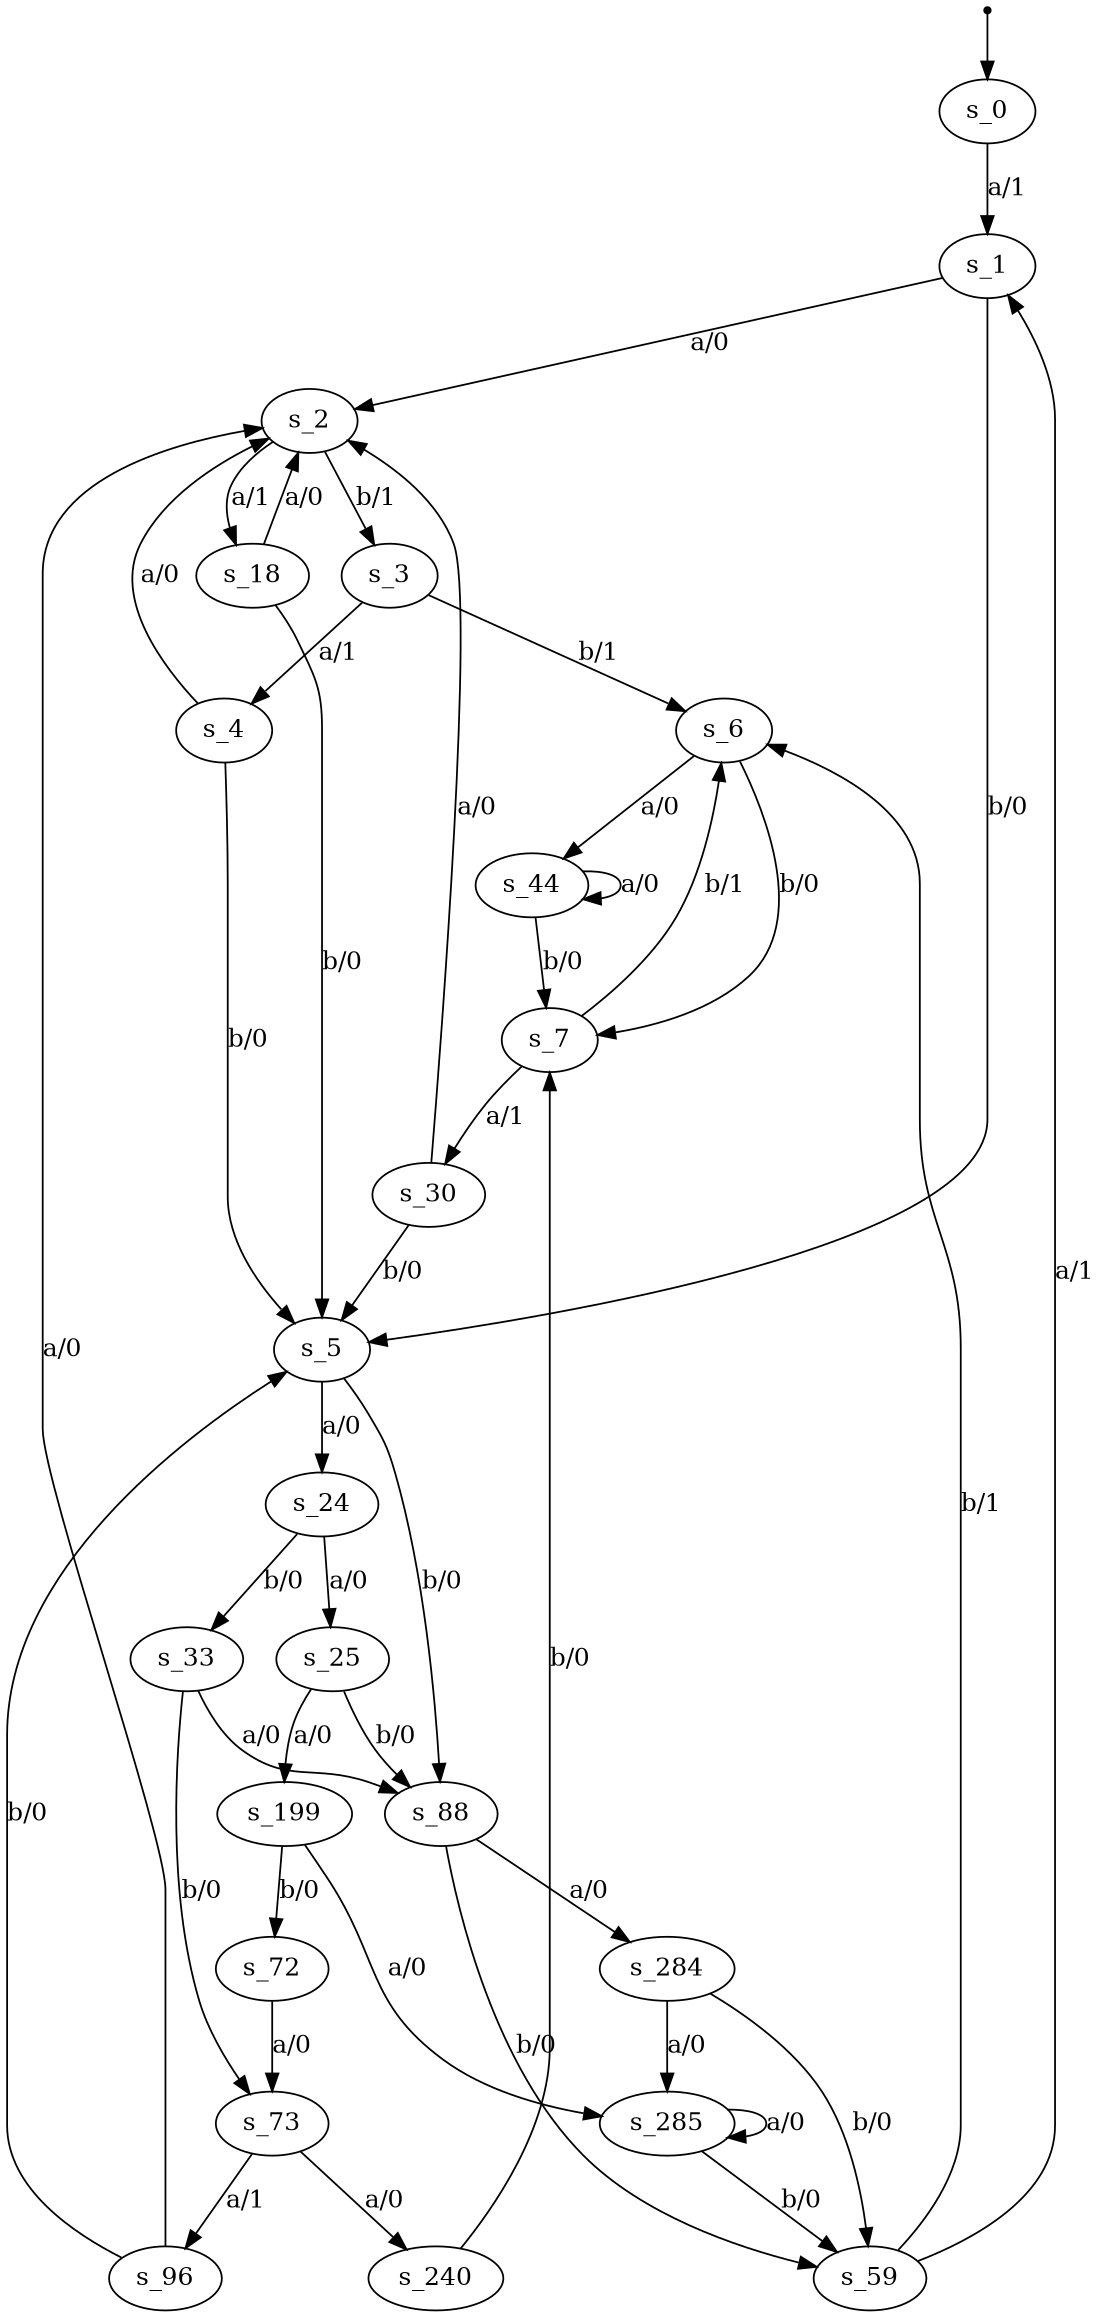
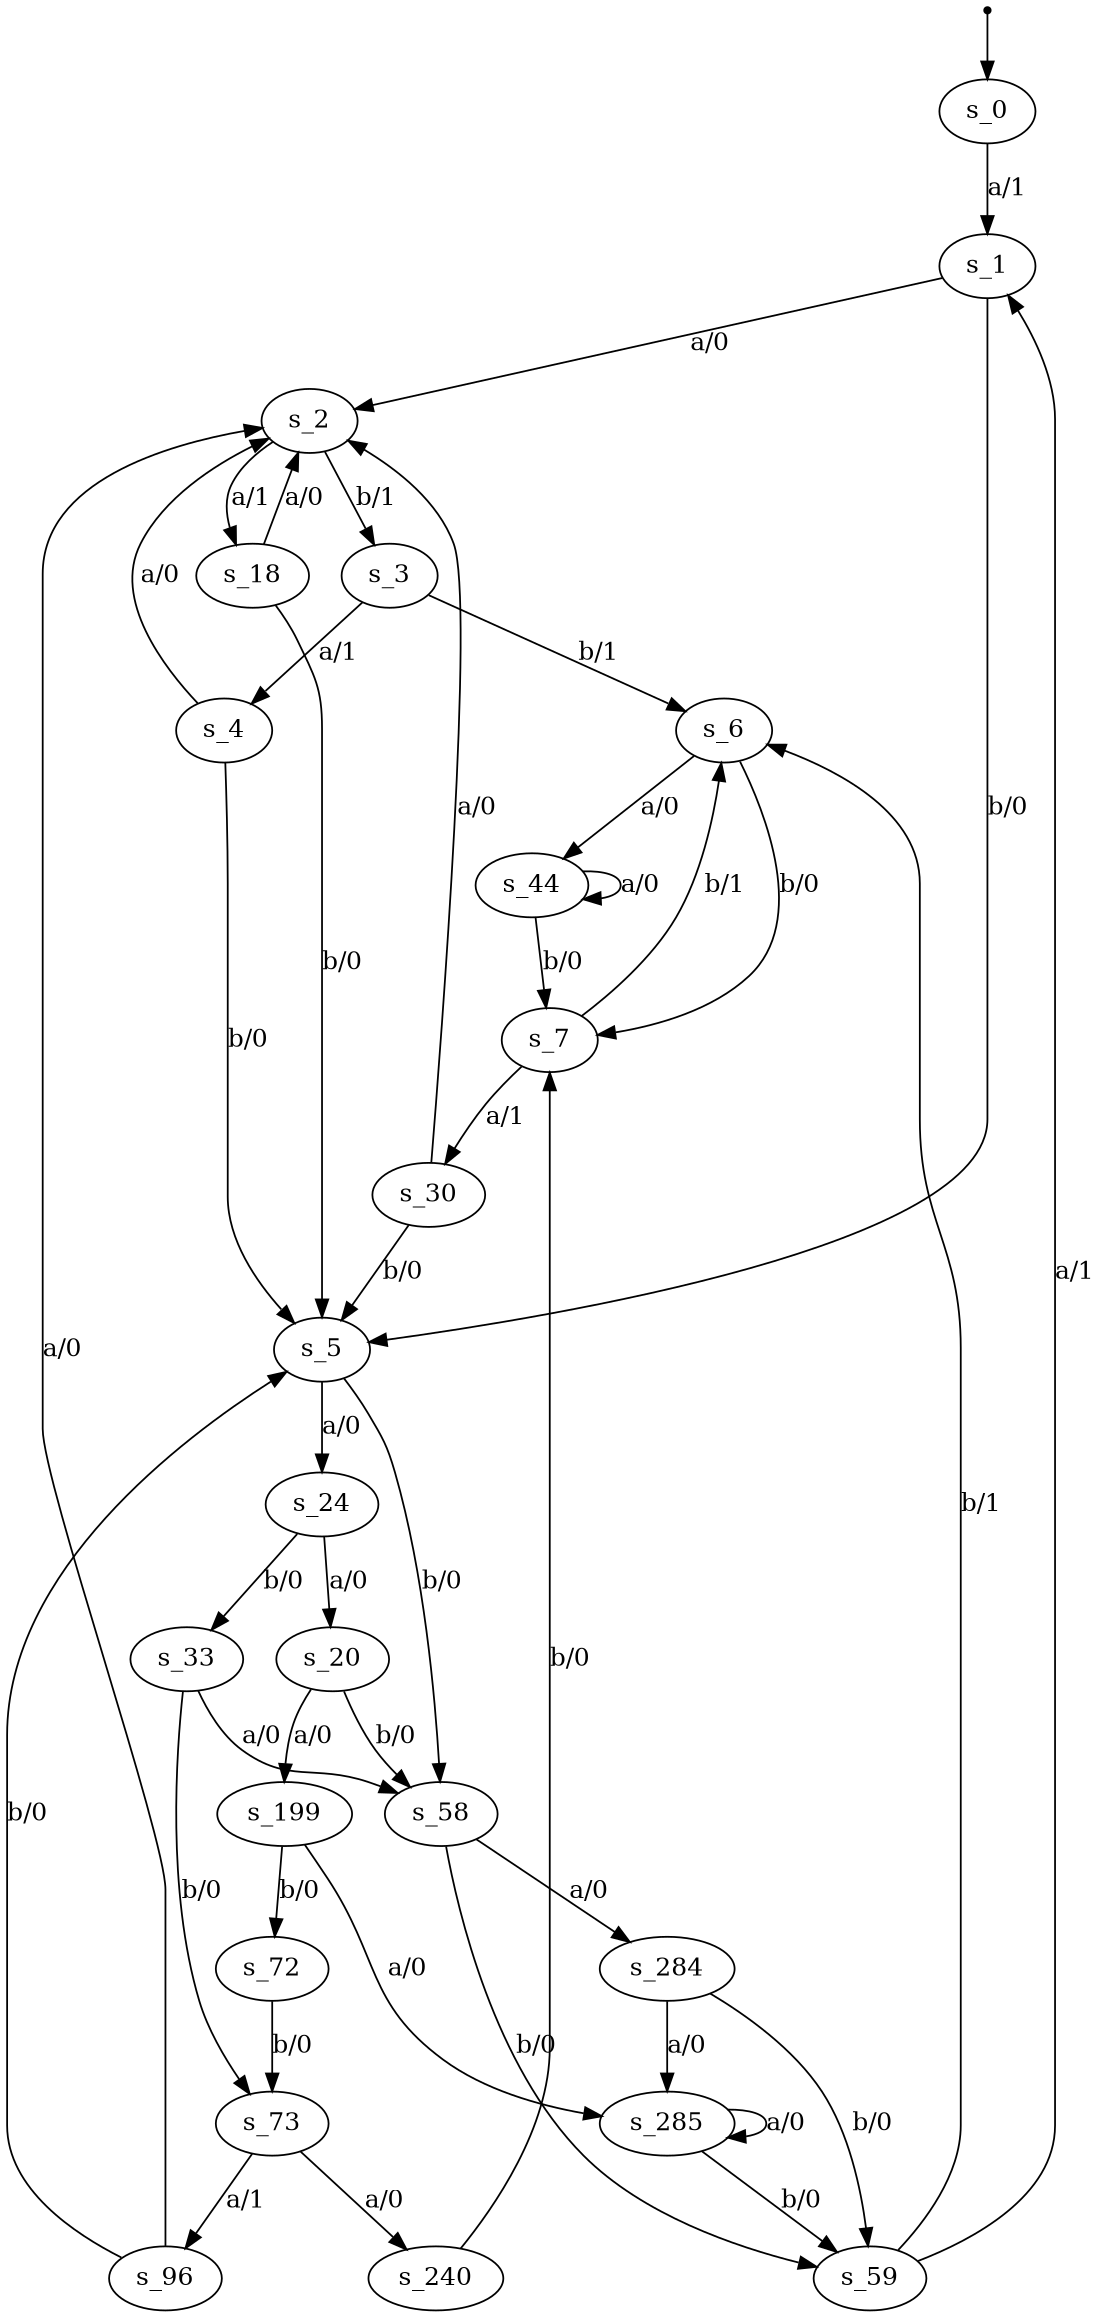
(333, 1659) -> (333, 1659)
(441, 1814) -> (441, 1814)
(292, 2046) -> (293, 2046)
